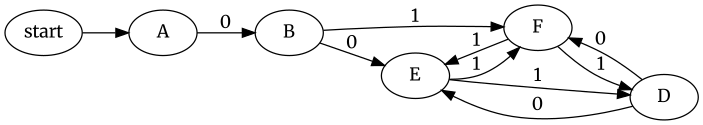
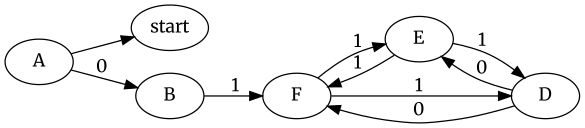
(99, 33) -> (96, 47)
(346, 52) -> none
